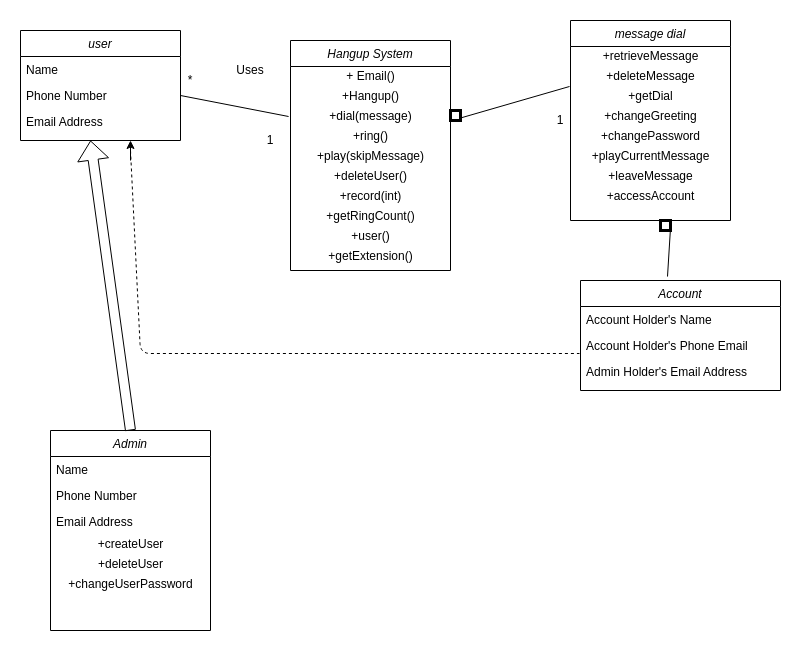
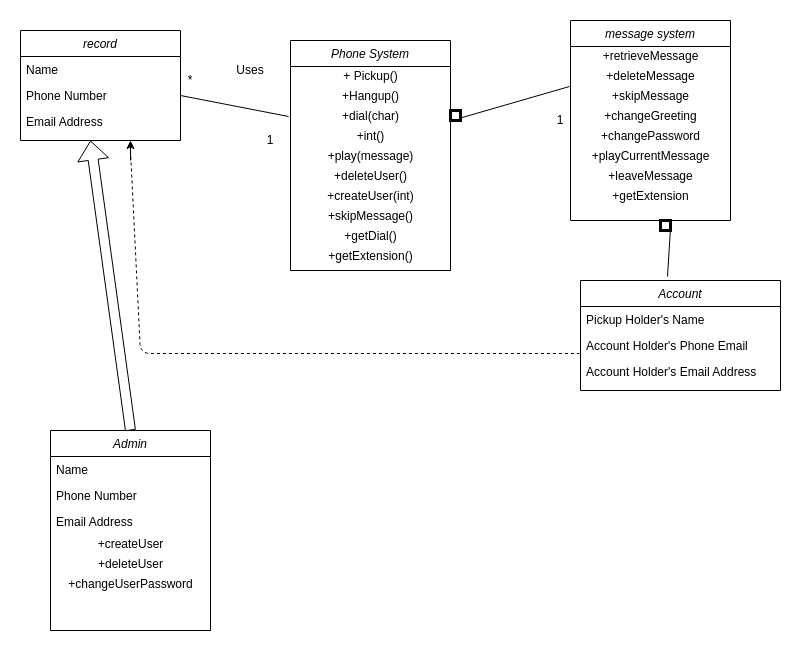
(650, 34) -> (650, 34)
(100, 44) -> (100, 44)
(370, 54) -> (370, 54)
(371, 77) -> (371, 77)
(651, 97) -> (651, 97)
(371, 117) -> (371, 117)
(371, 137) -> (371, 137)
(371, 157) -> (371, 157)
(371, 197) -> (371, 197)
(651, 197) -> (651, 197)
(371, 217) -> (371, 217)
(371, 237) -> (371, 237)
(650, 320) -> (645, 320)
(669, 372) -> (677, 372)
